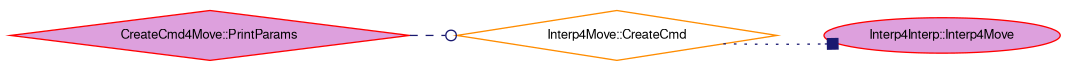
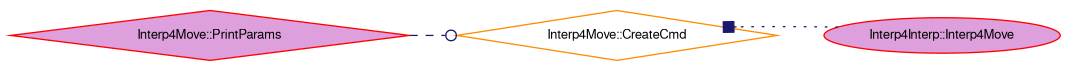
(210, 35) -> (210, 35)
(774, 44) -> (787, 27)
